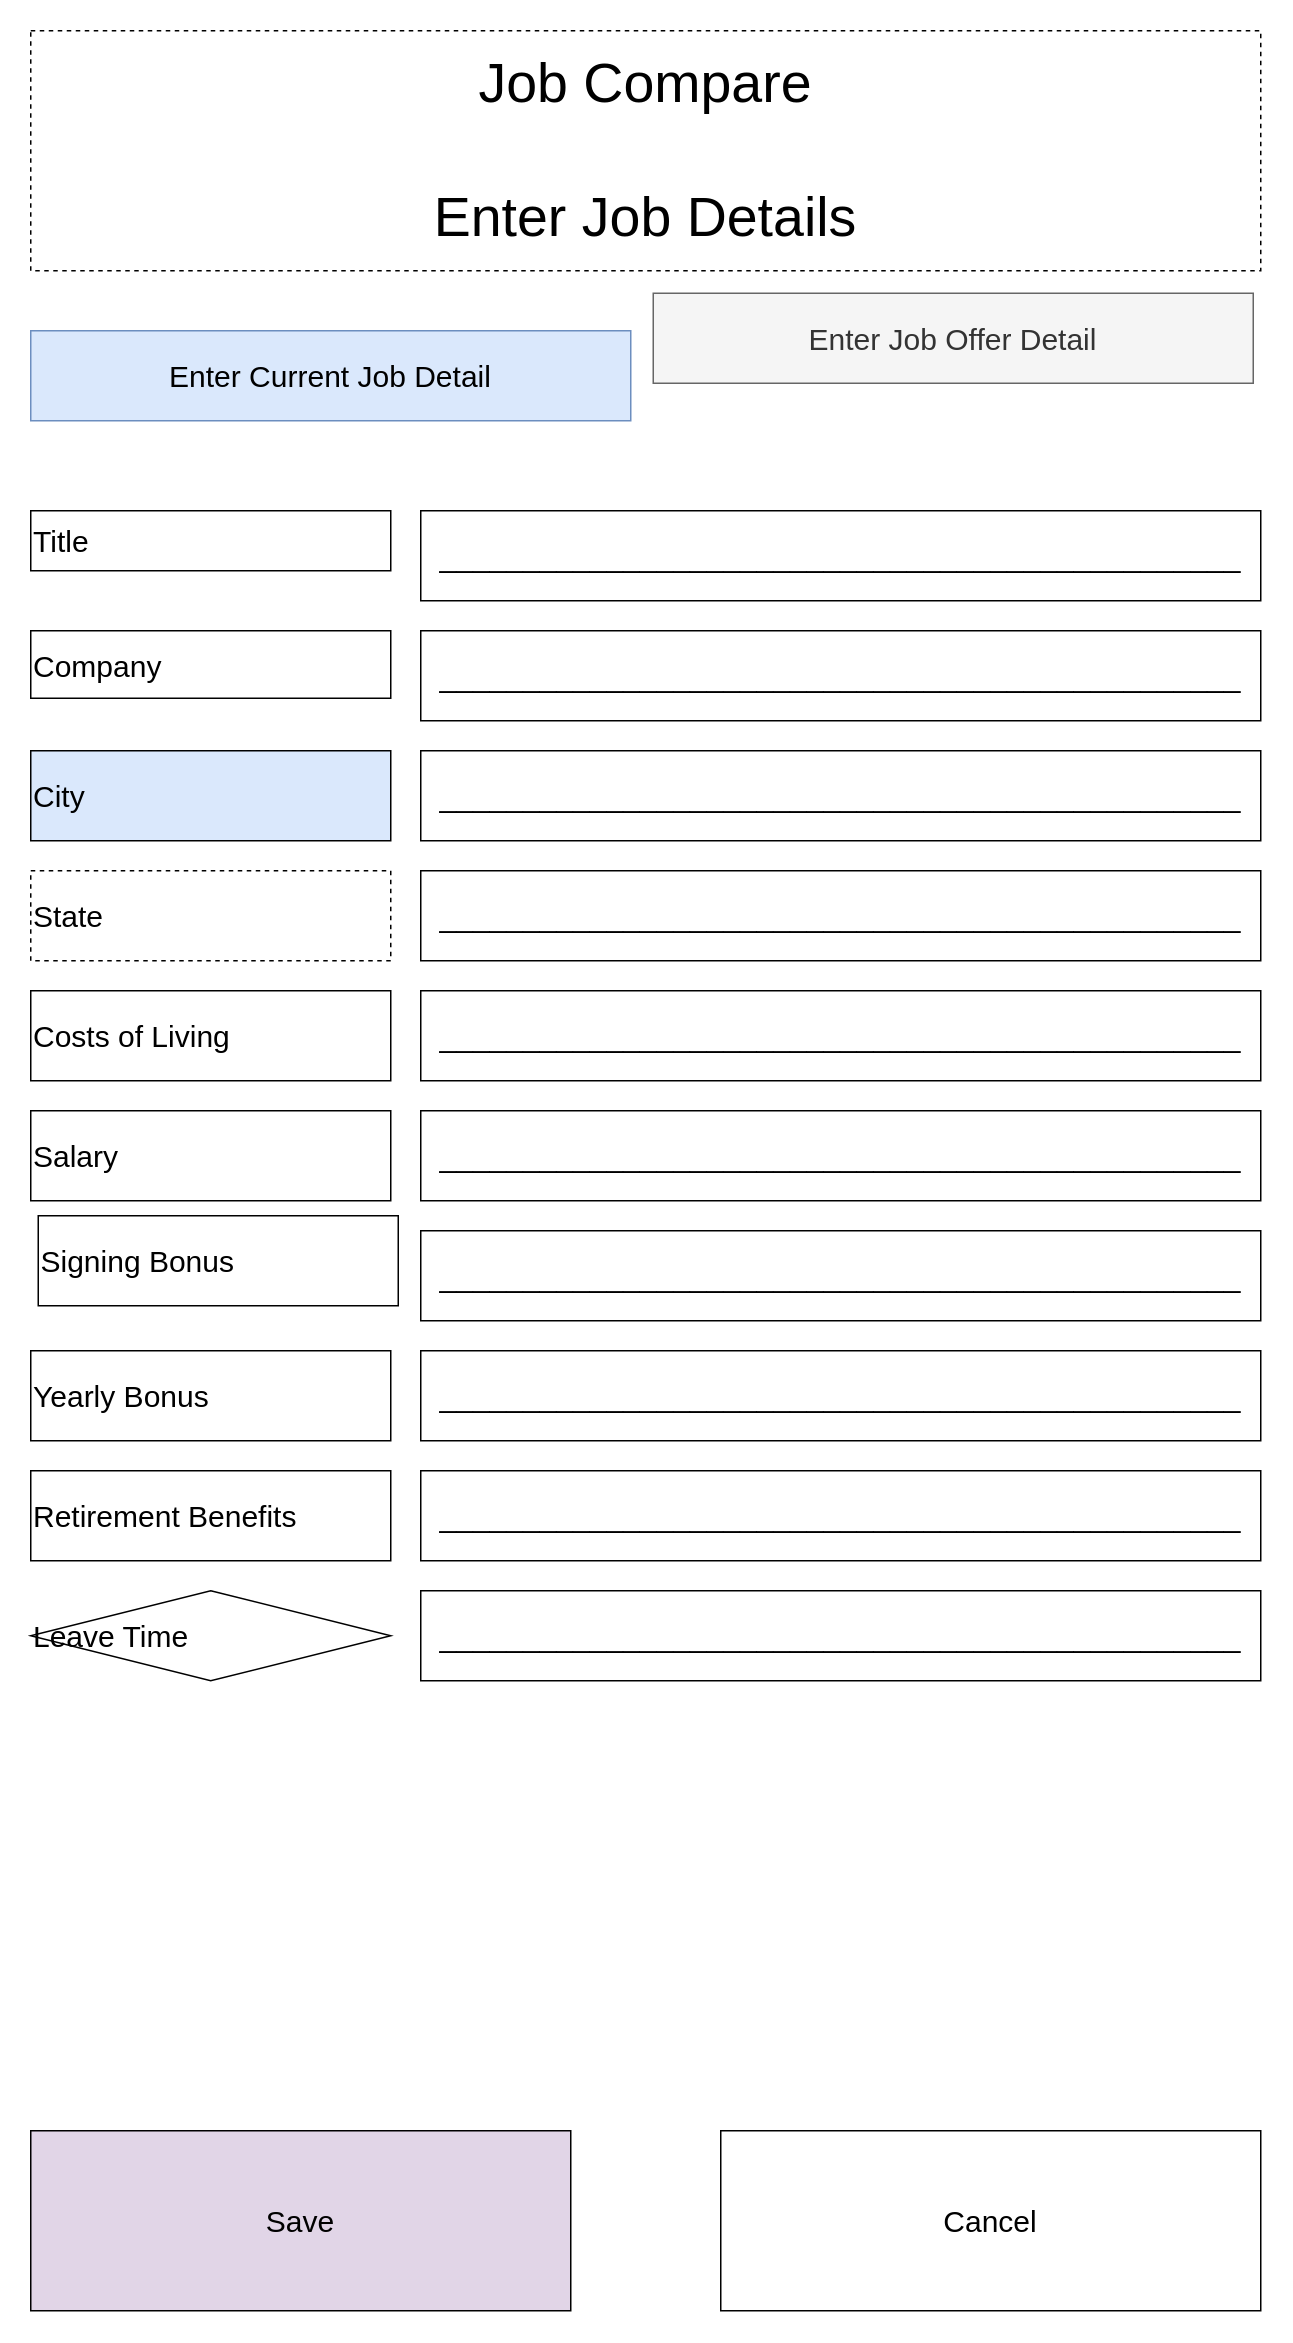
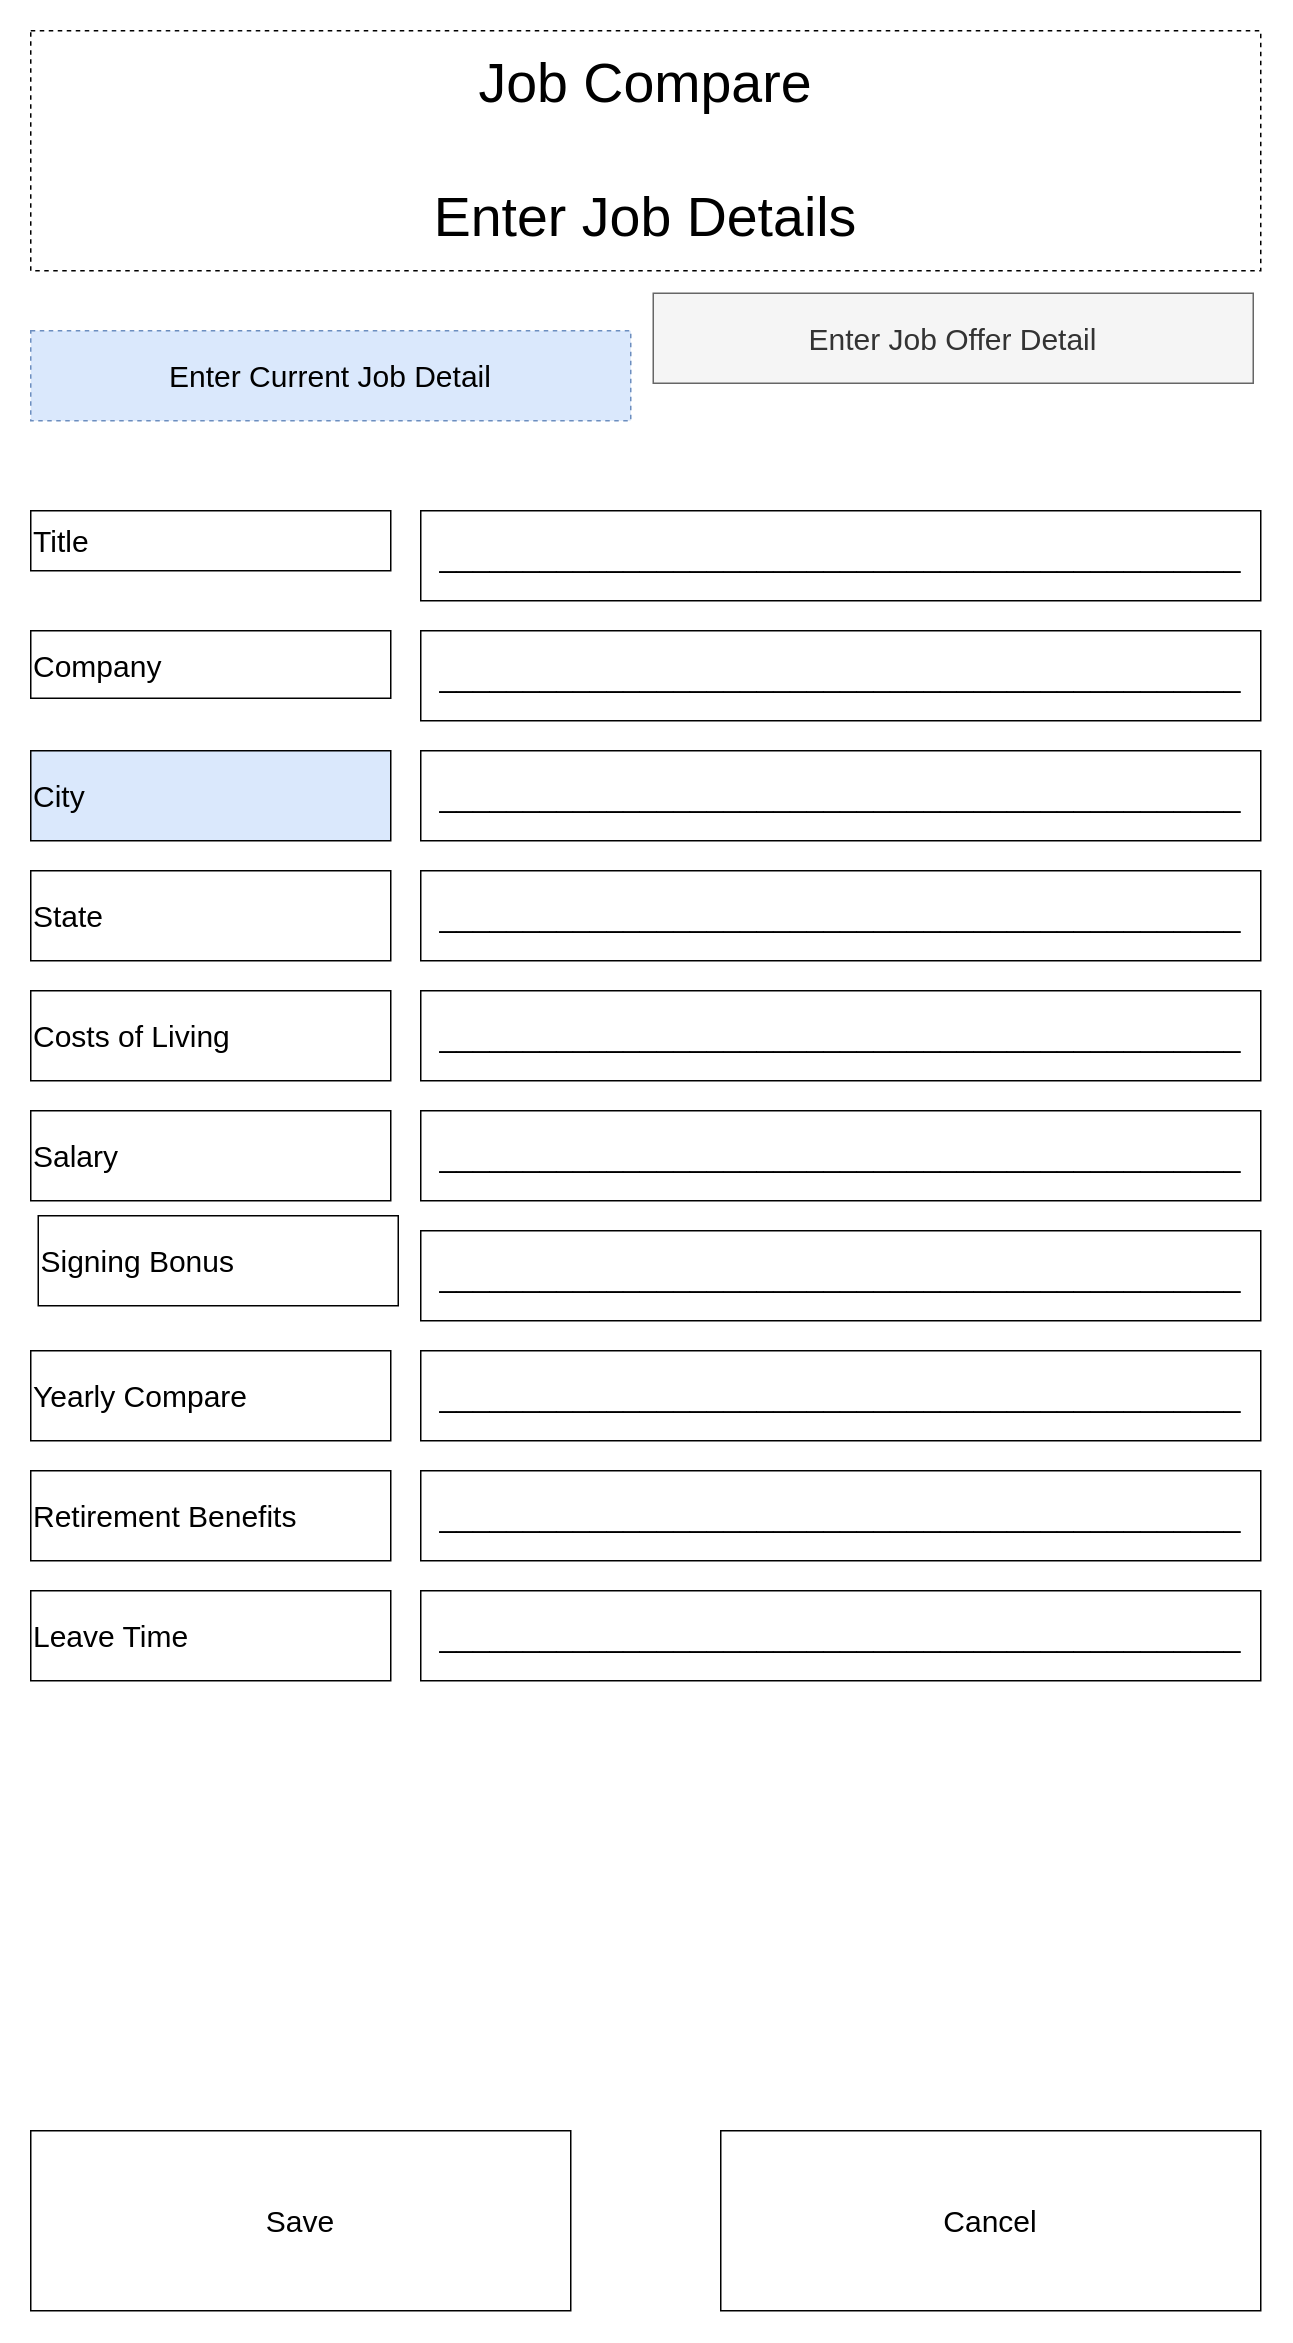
(331, 376) -> (331, 376)
(211, 916) -> (211, 916)
(90, 1396) -> (100, 1396)
(211, 1636) -> (211, 1636)
(301, 2221) -> (301, 2221)
